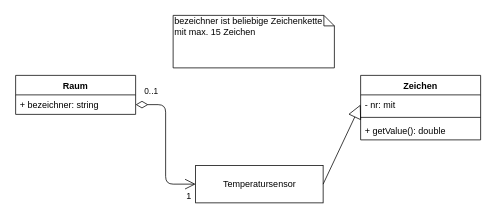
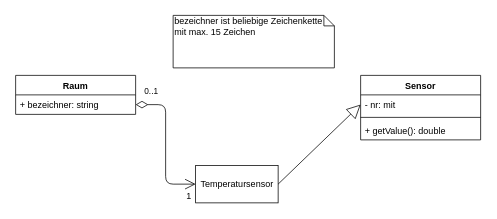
(420, 86) -> (420, 86)
(259, 184) -> (237, 184)
